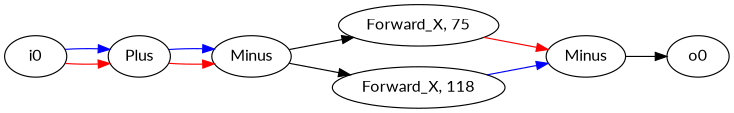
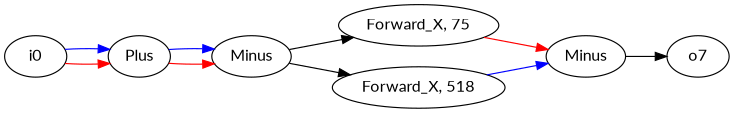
(698, 56) -> (698, 56)
(419, 88) -> (419, 88)
